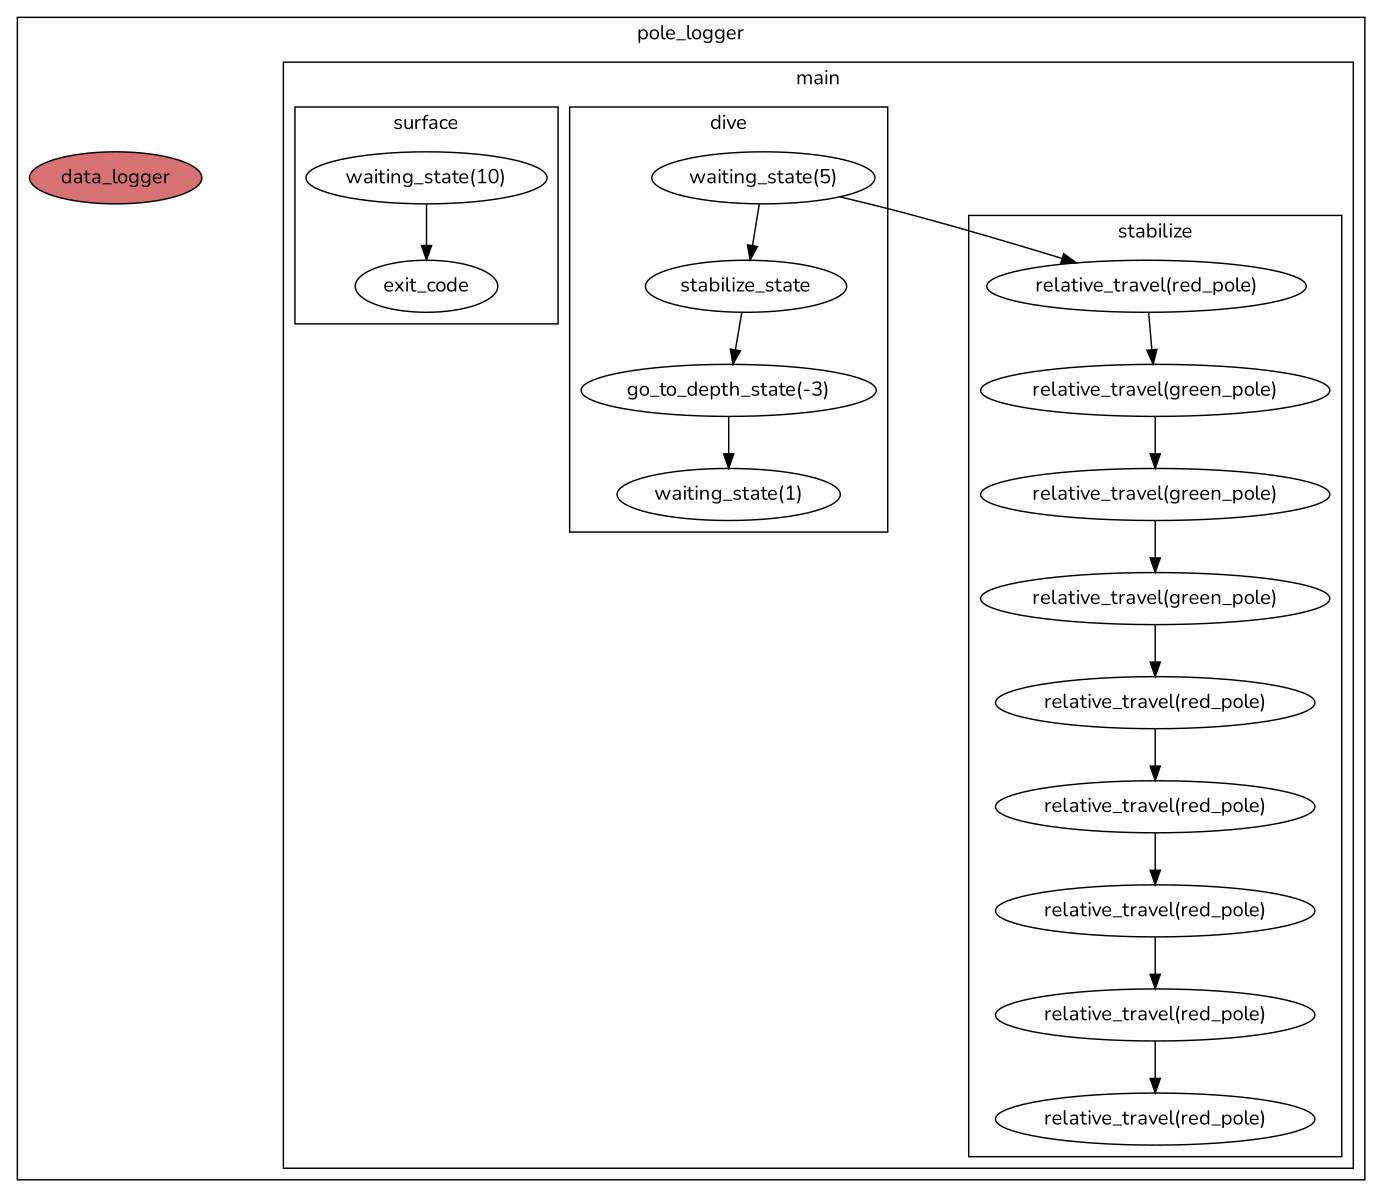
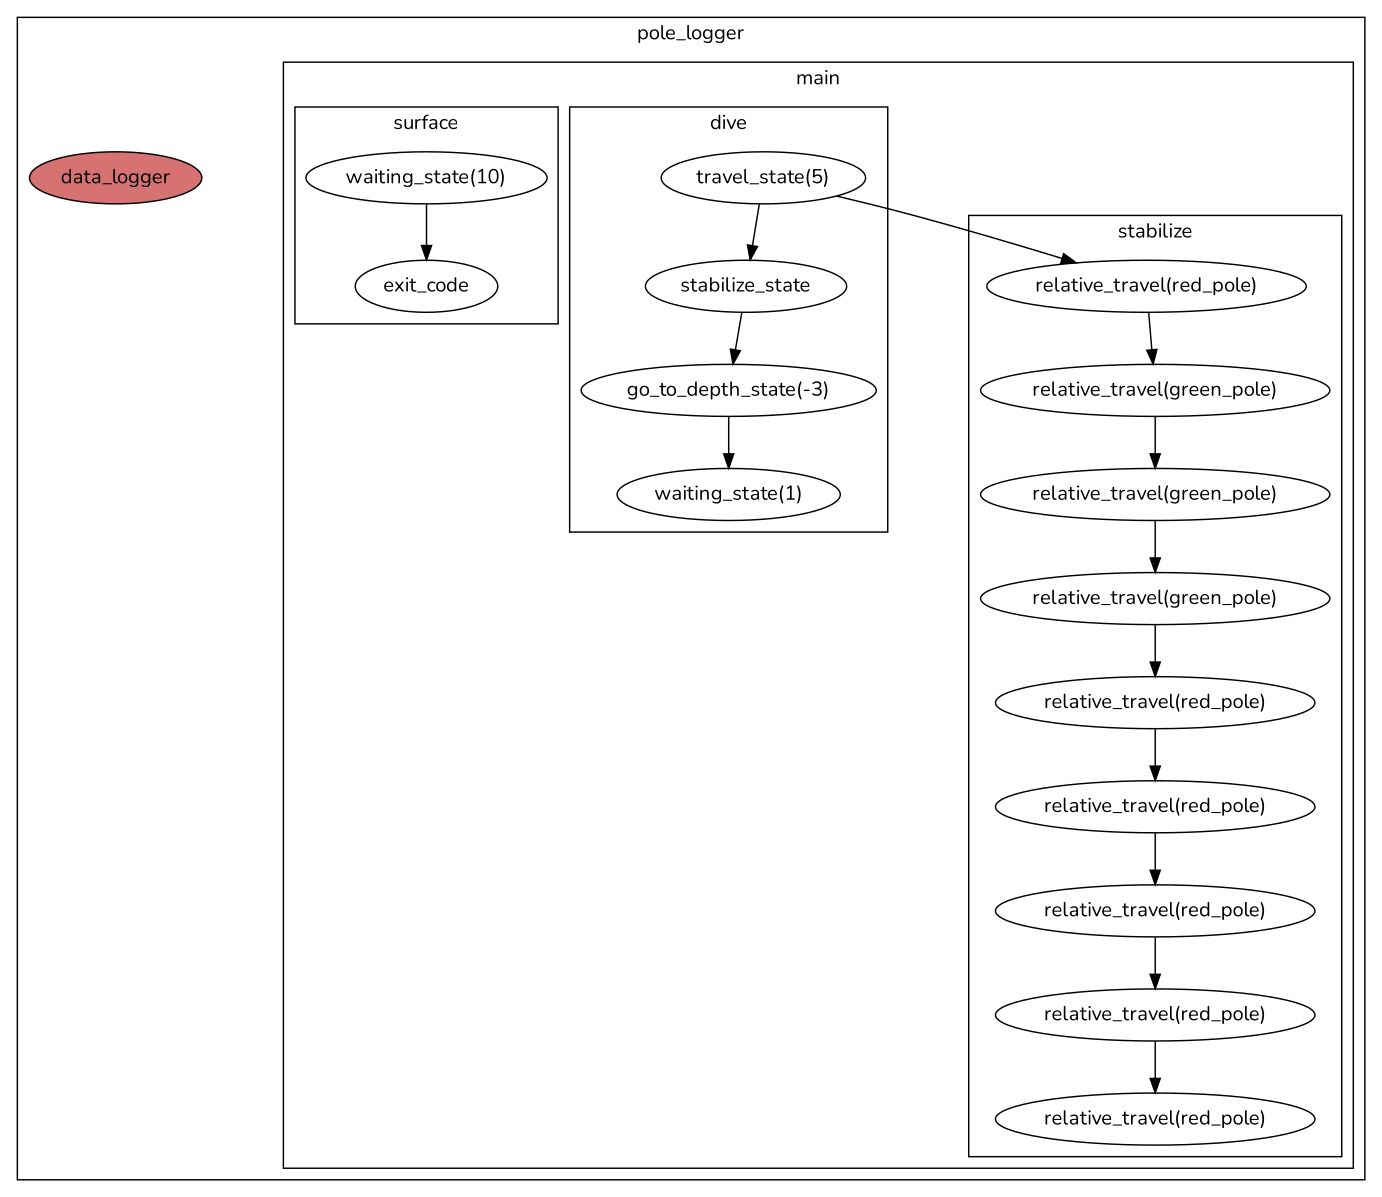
(763, 178) -> (763, 178)
